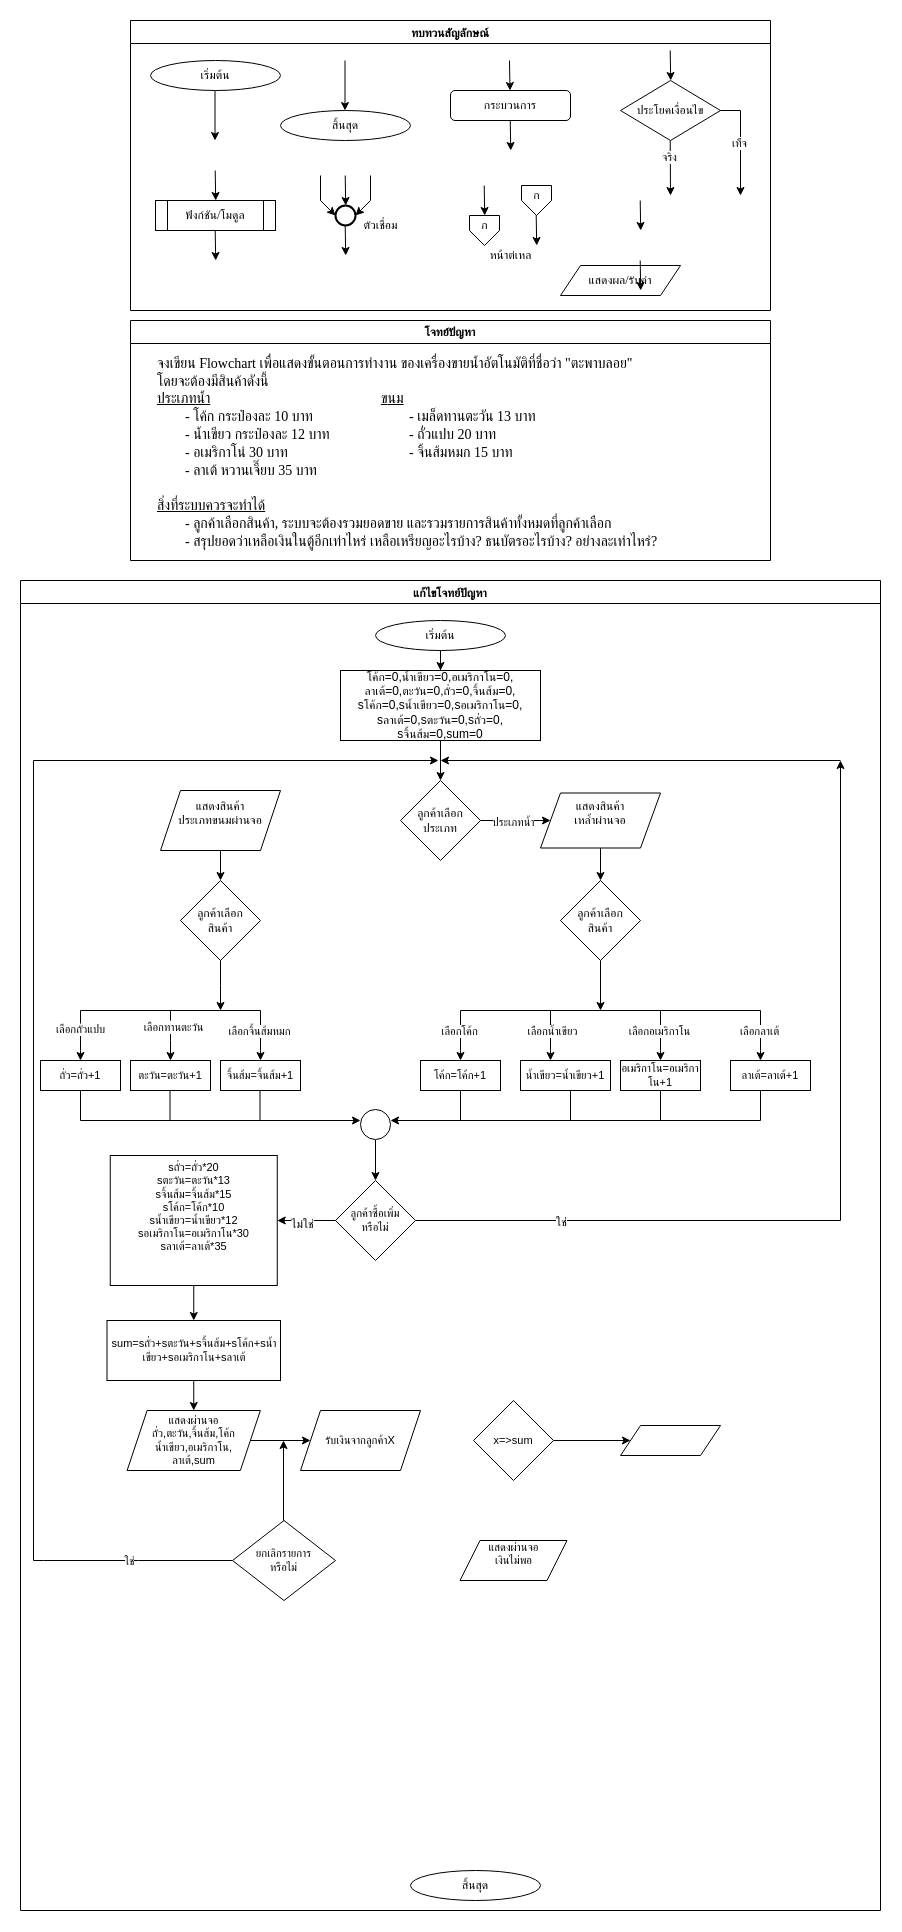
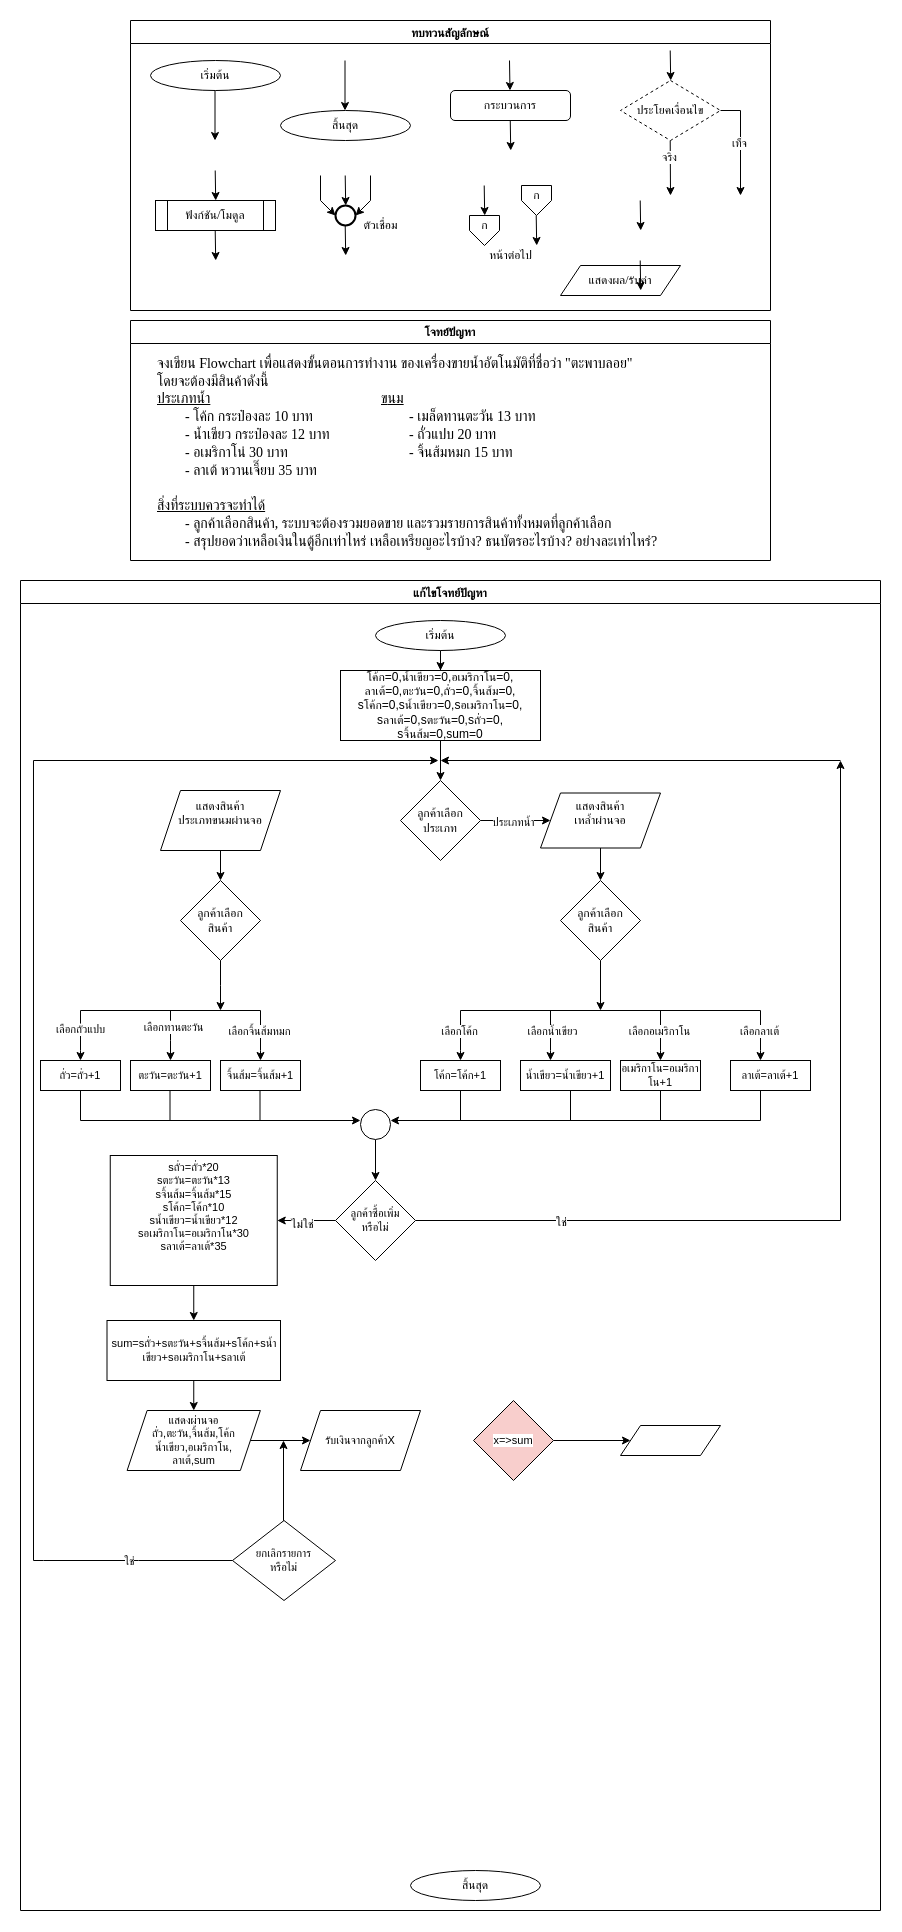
(671, 111) -> (671, 111)
(511, 256) -> (511, 256)
(514, 1441) -> (514, 1441)
(514, 1561) -> none
